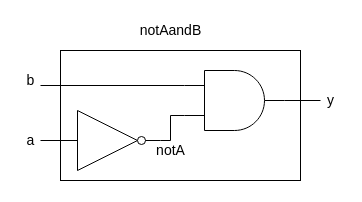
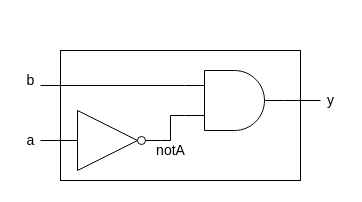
(171, 31) -> none
